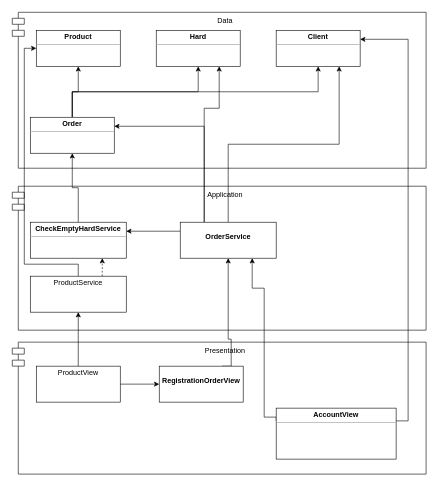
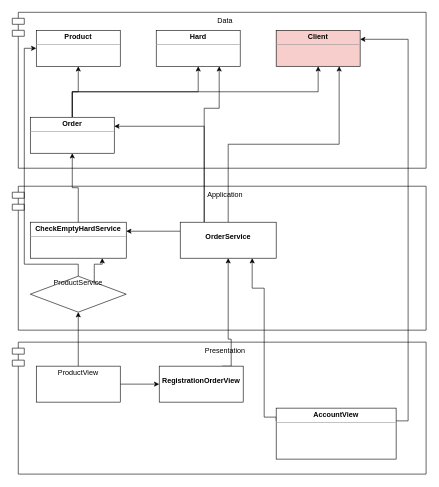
(318, 48) -> (318, 48)
(102, 269) -> (94, 269)
(78, 294) -> (78, 294)
